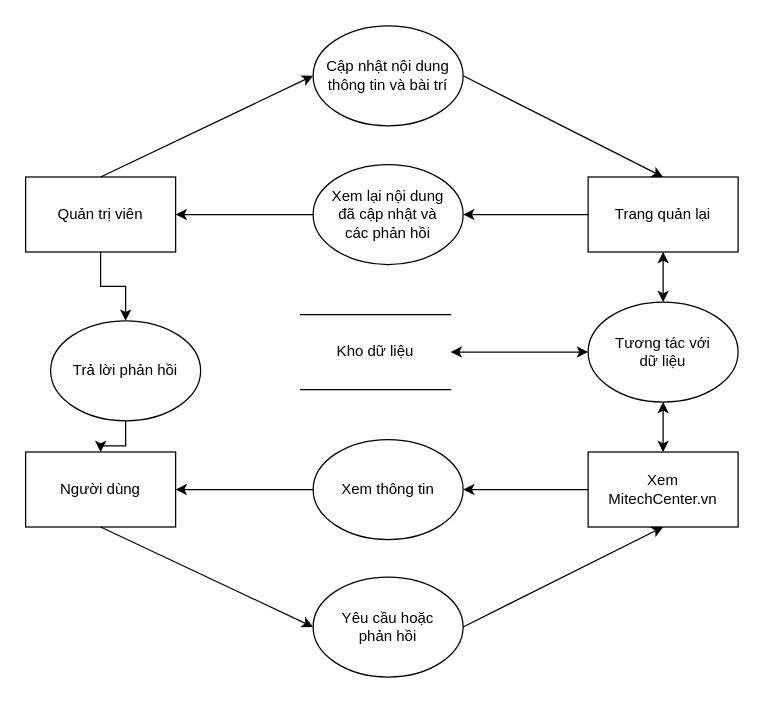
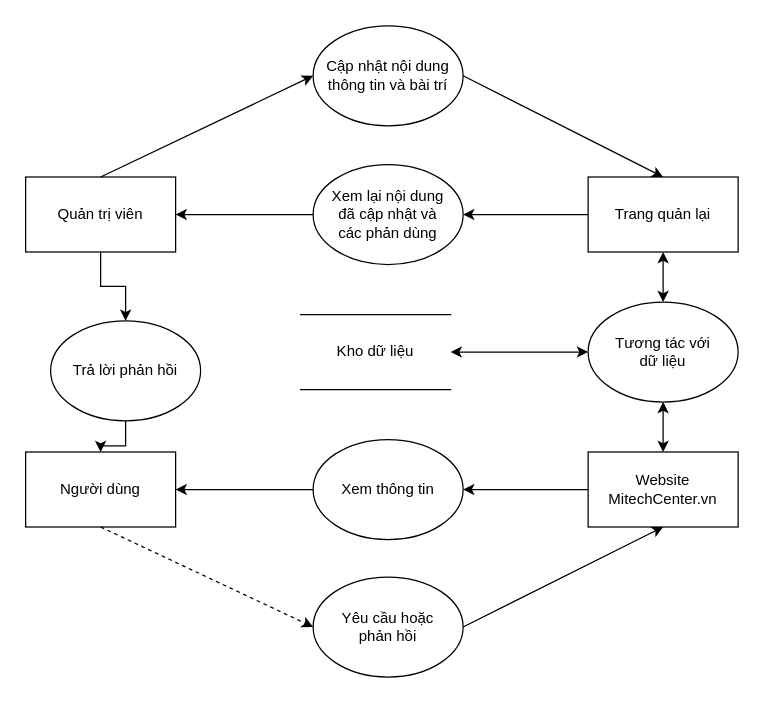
(388, 214) -> (388, 214)
(663, 489) -> (663, 489)
(203, 575) -> (203, 575)
